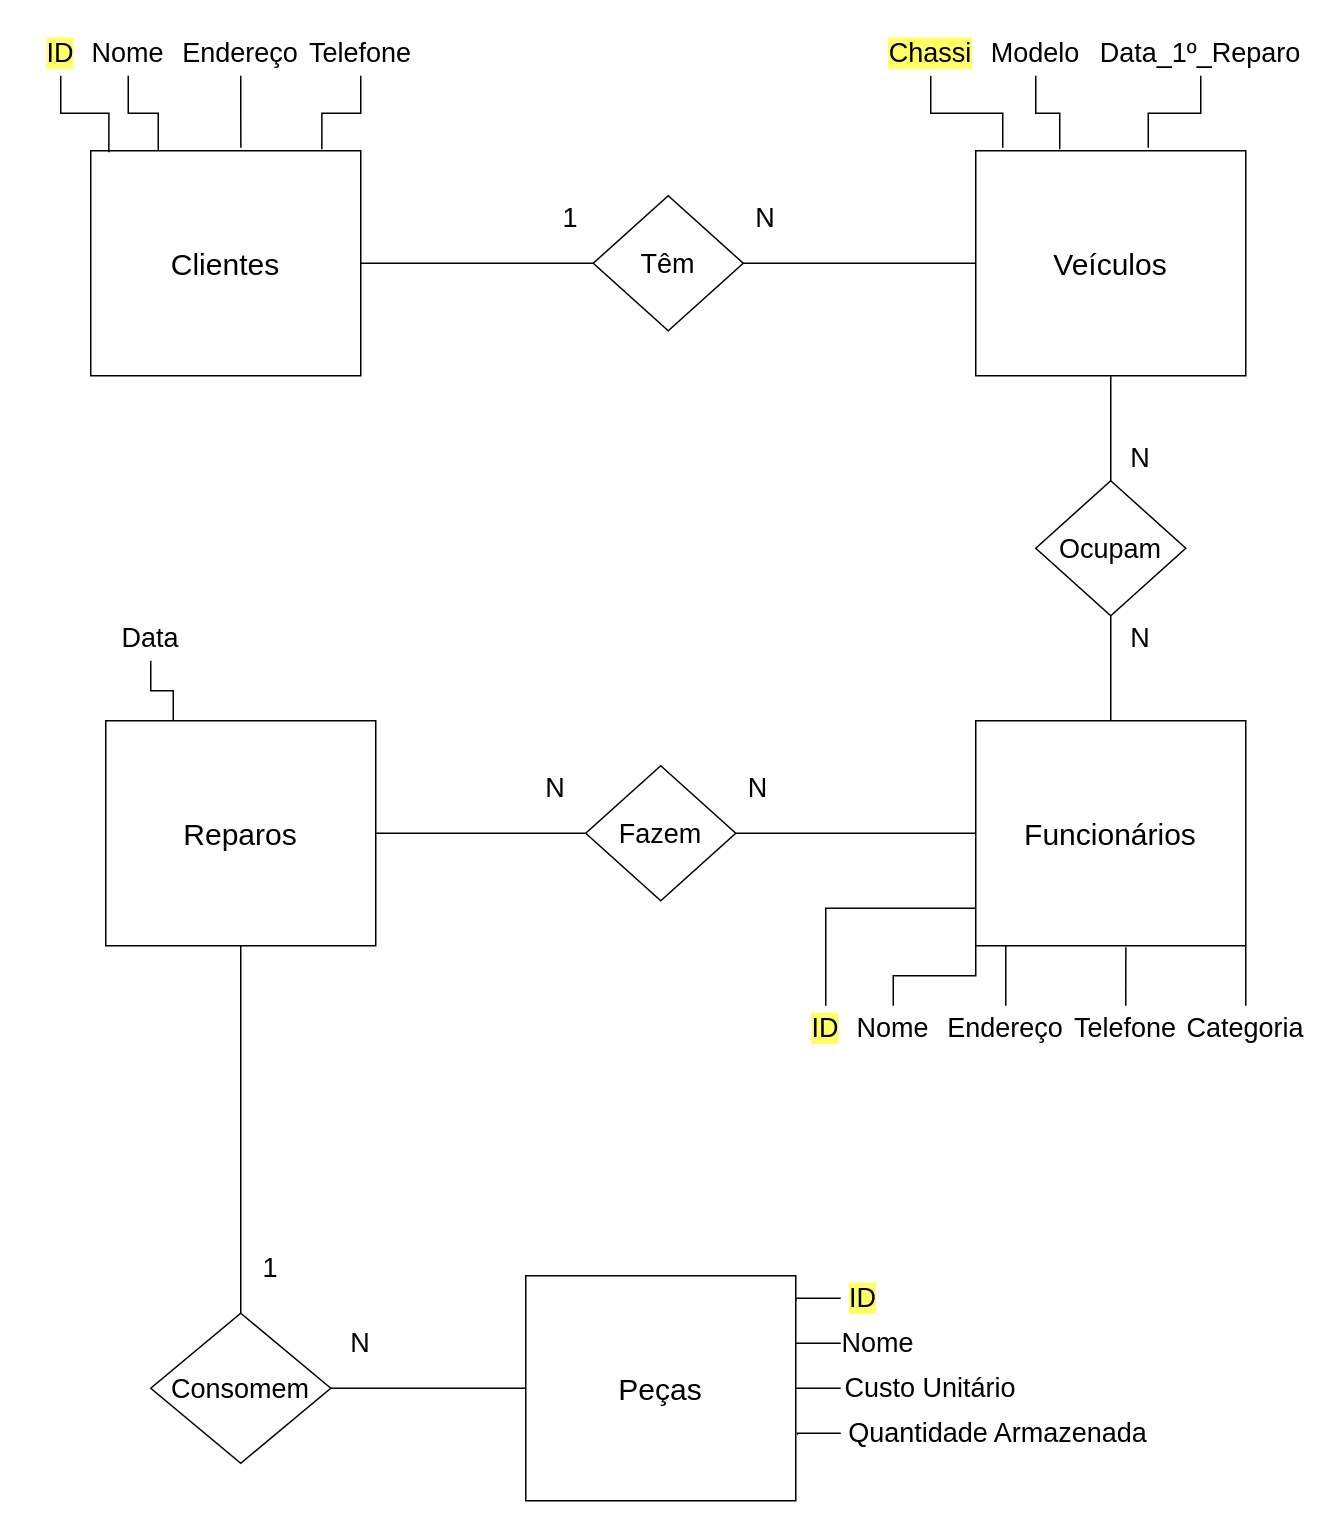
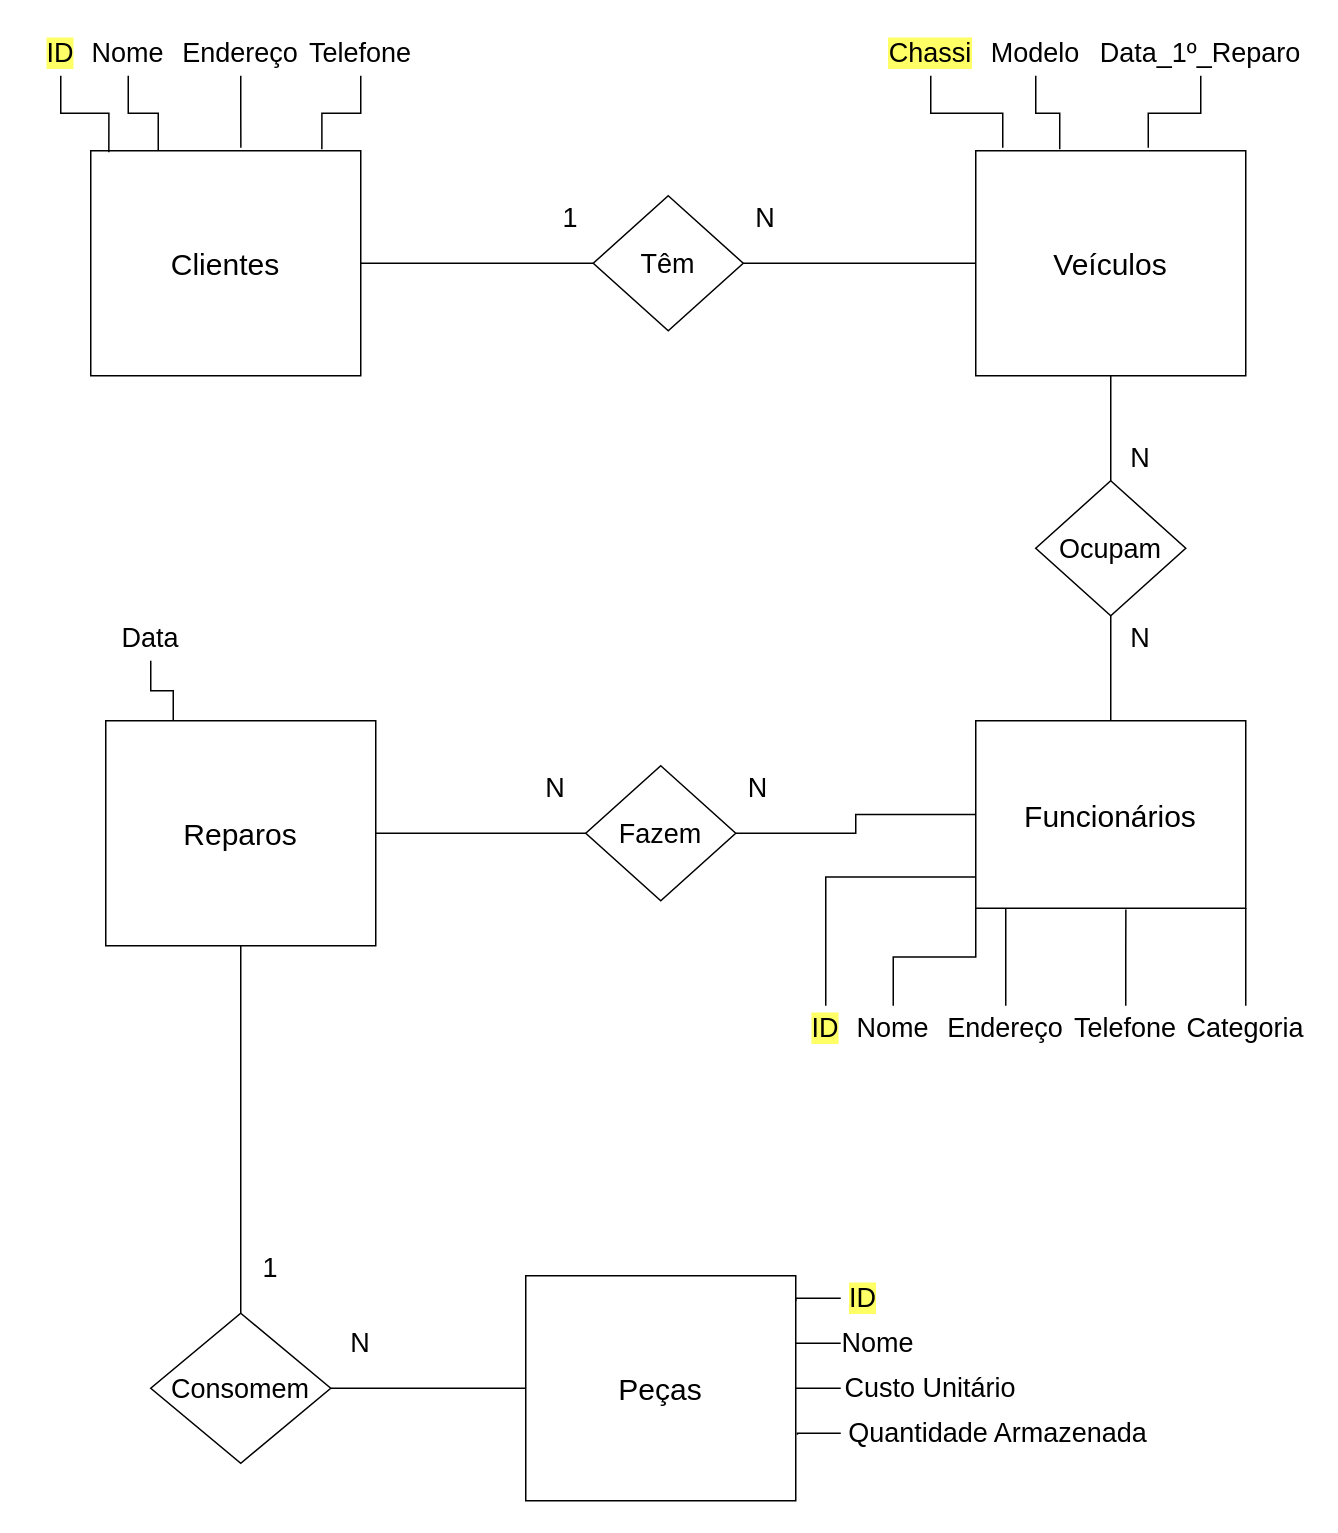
(1111, 833) -> (1111, 815)
